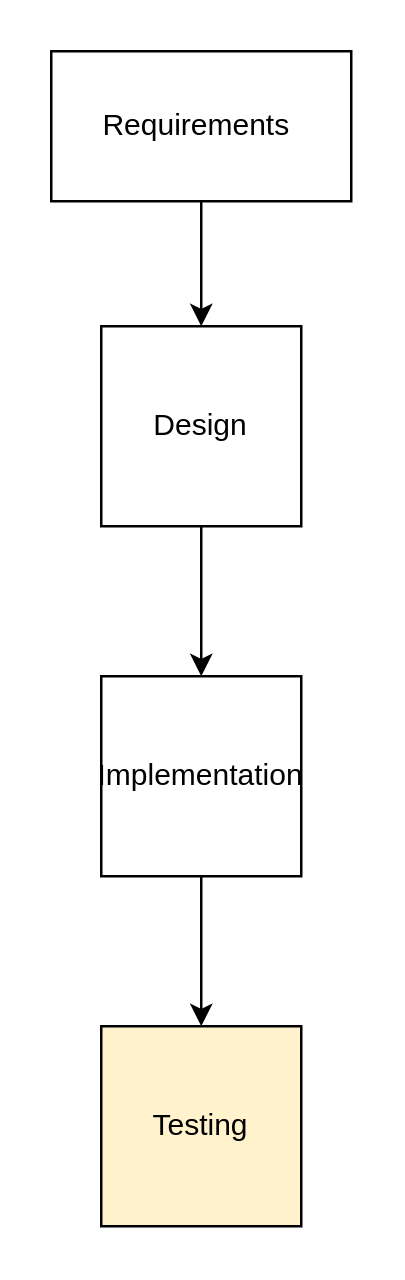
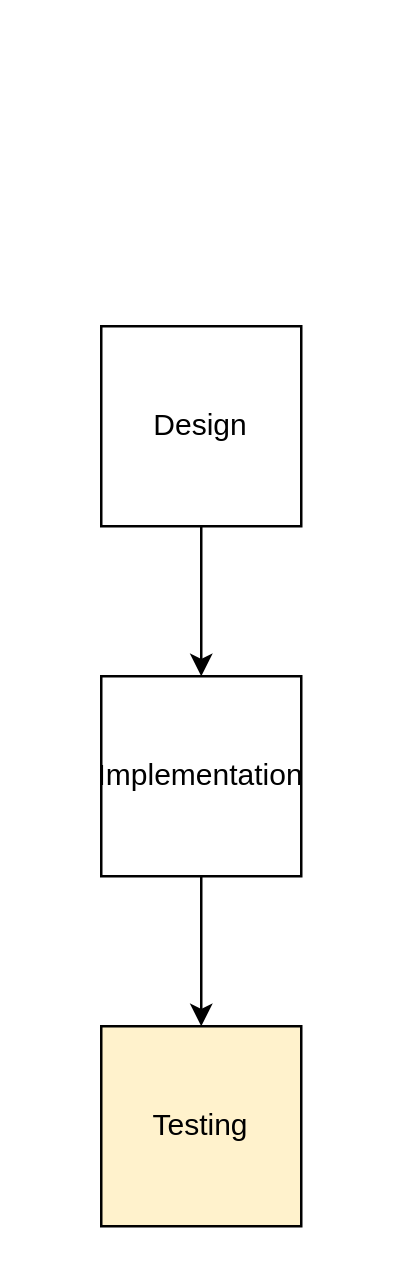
(201, 126) -> none
(201, 255) -> none
